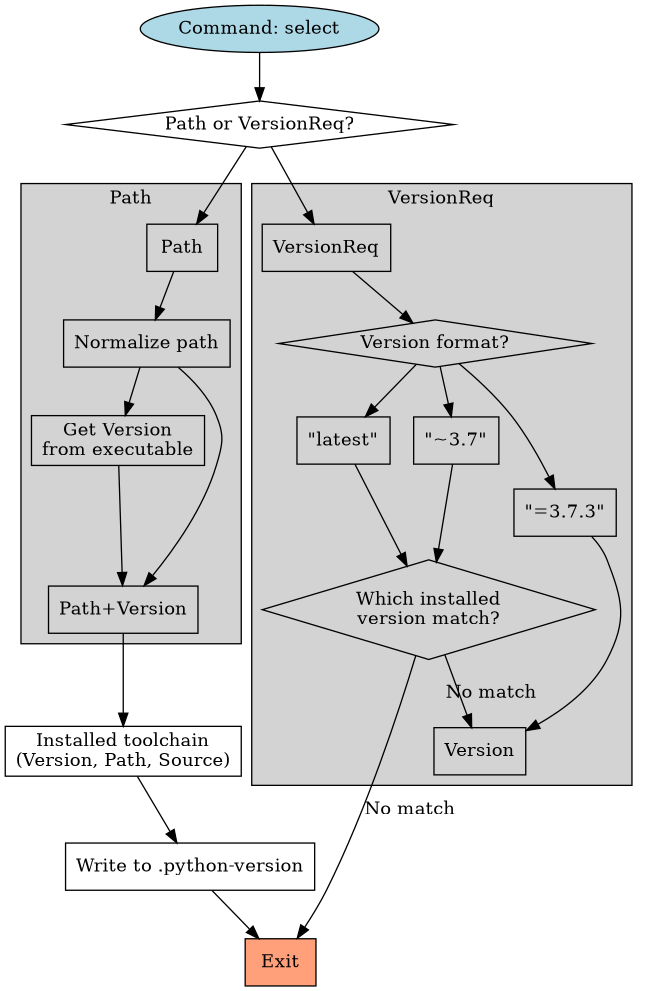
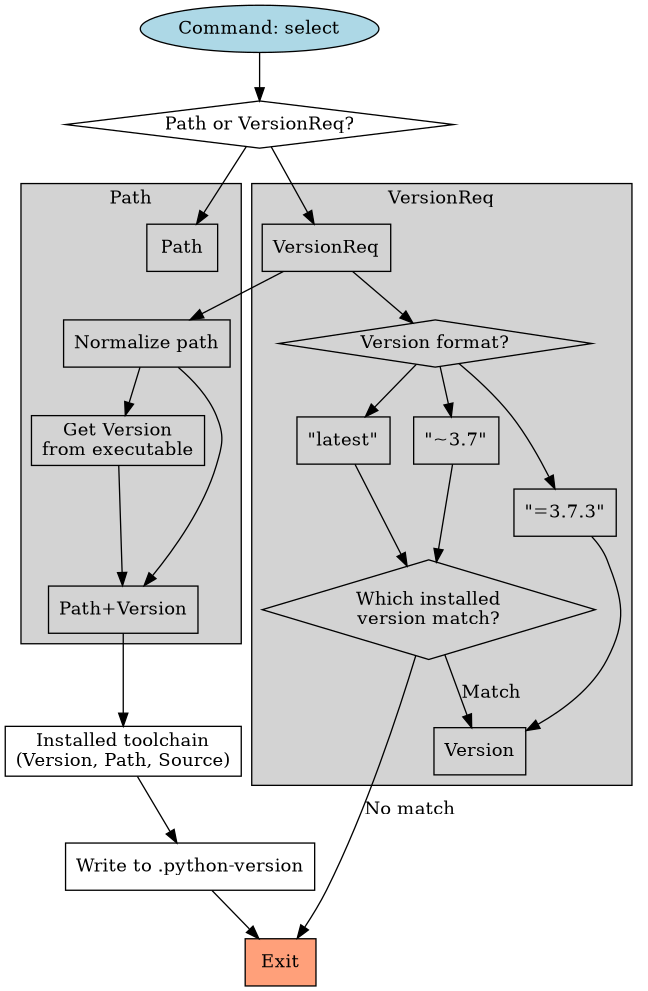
(167, 290) -> (232, 298)
(492, 693) -> (492, 693)
